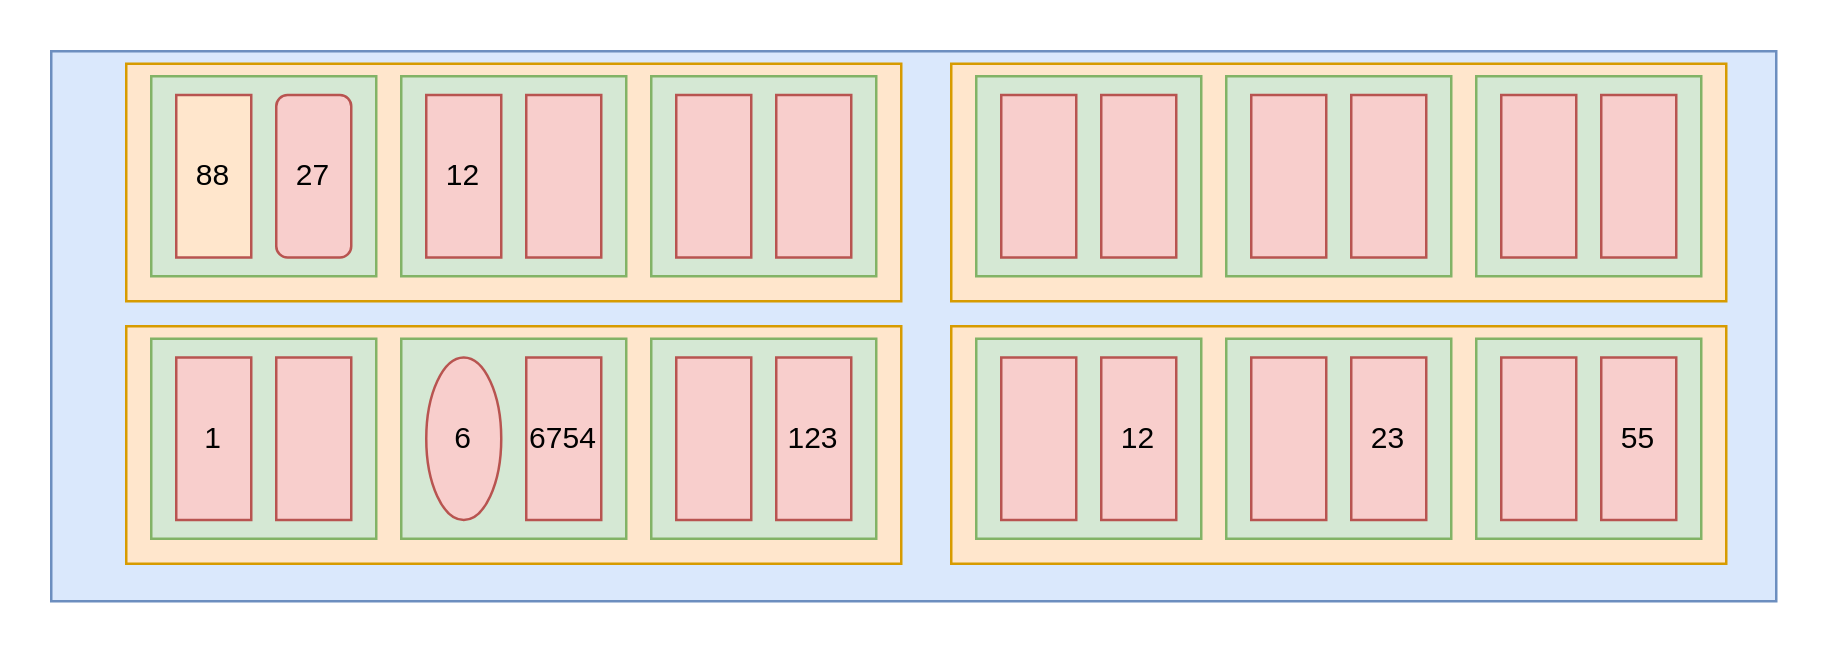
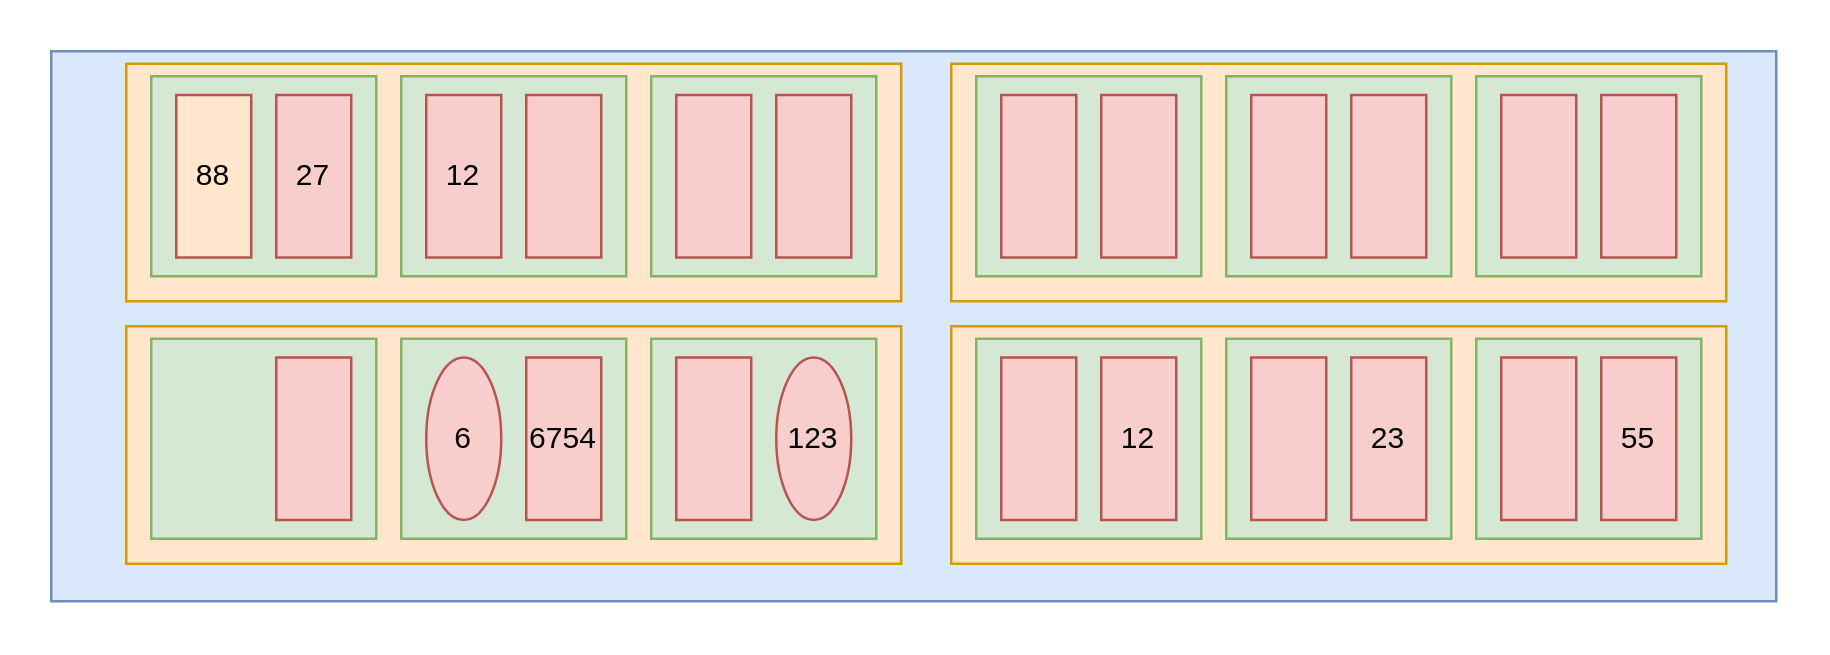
(314, 176) -> (314, 176)
(214, 439) -> none
(814, 439) -> (814, 439)
